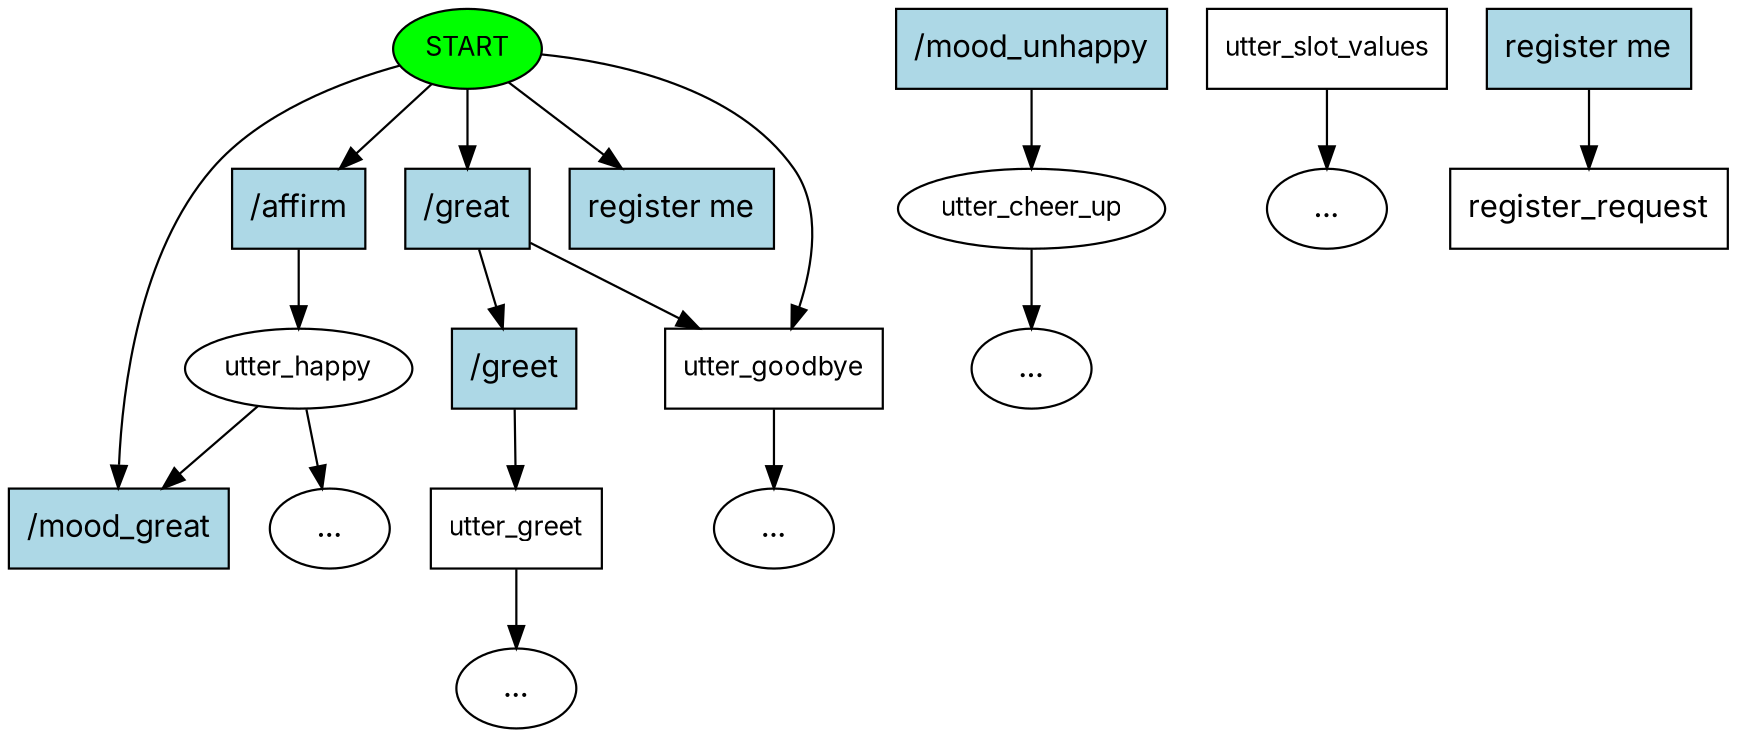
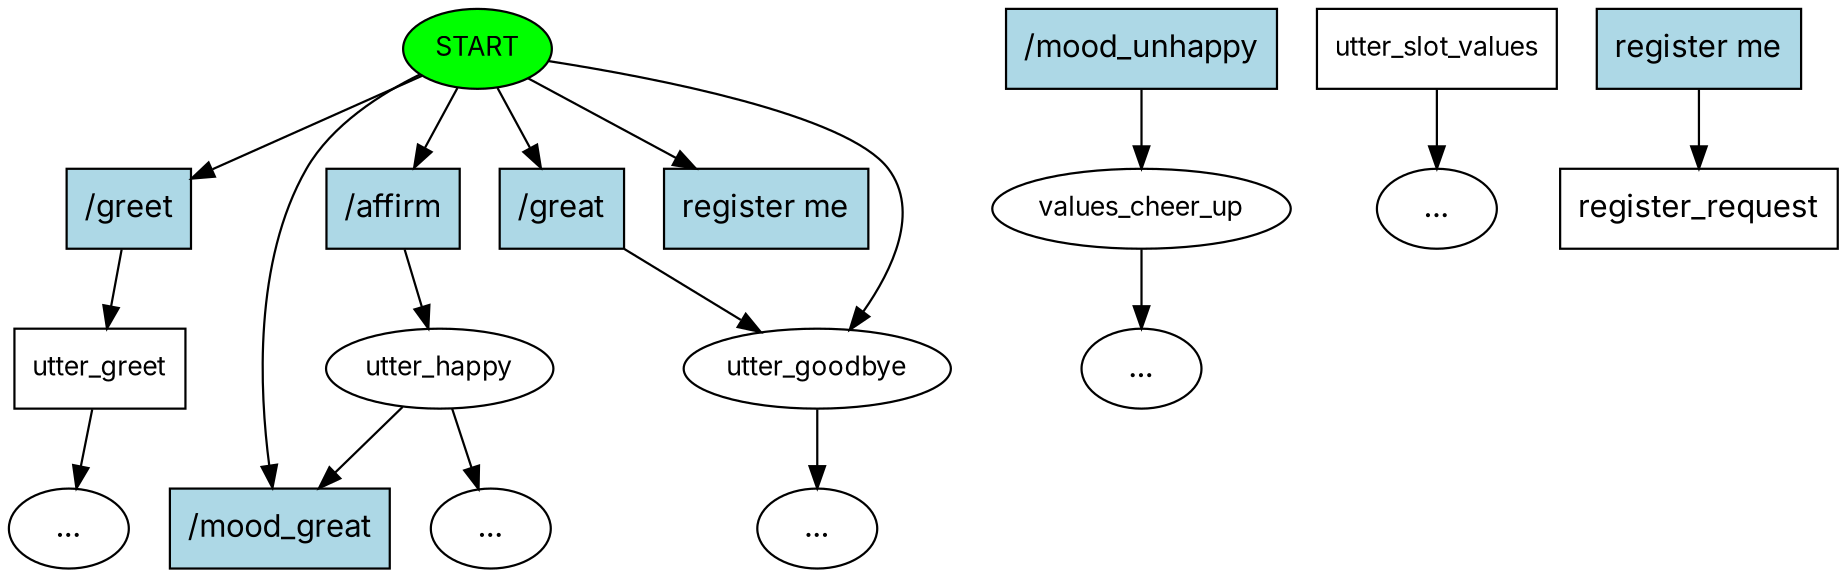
(1032, 209) -> (1142, 209)
(488, 278) -> (317, 122)
(774, 369) -> (817, 369)
